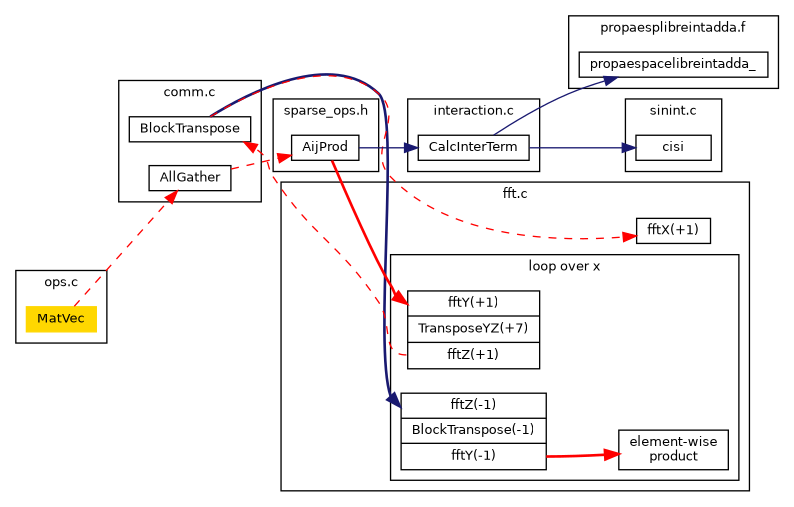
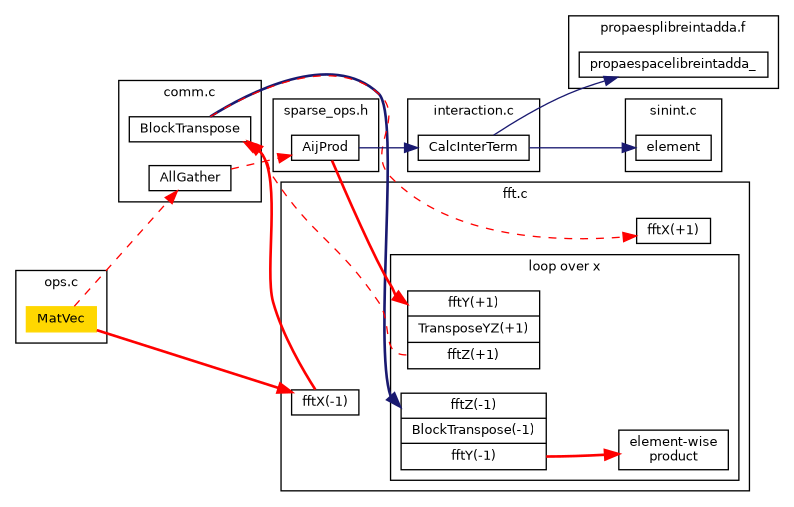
(674, 148) -> (674, 148)
(474, 329) -> (474, 329)
none -> (325, 402)
